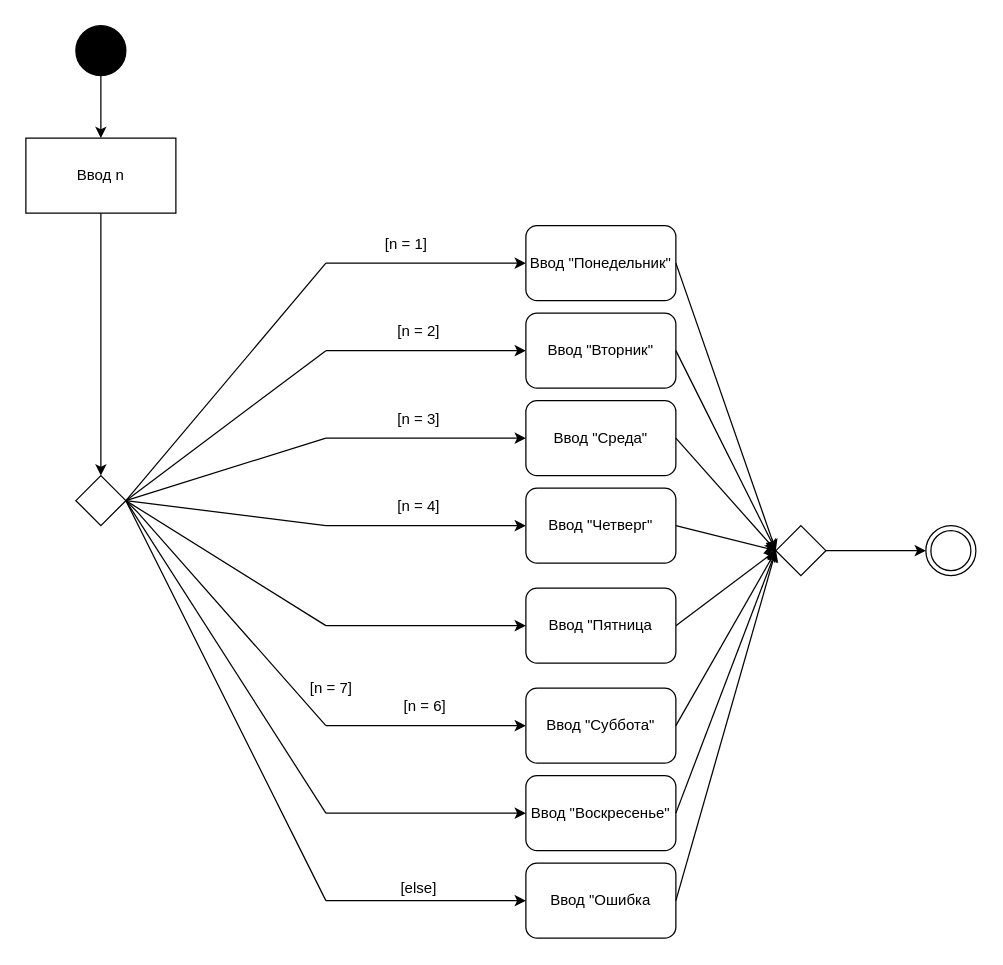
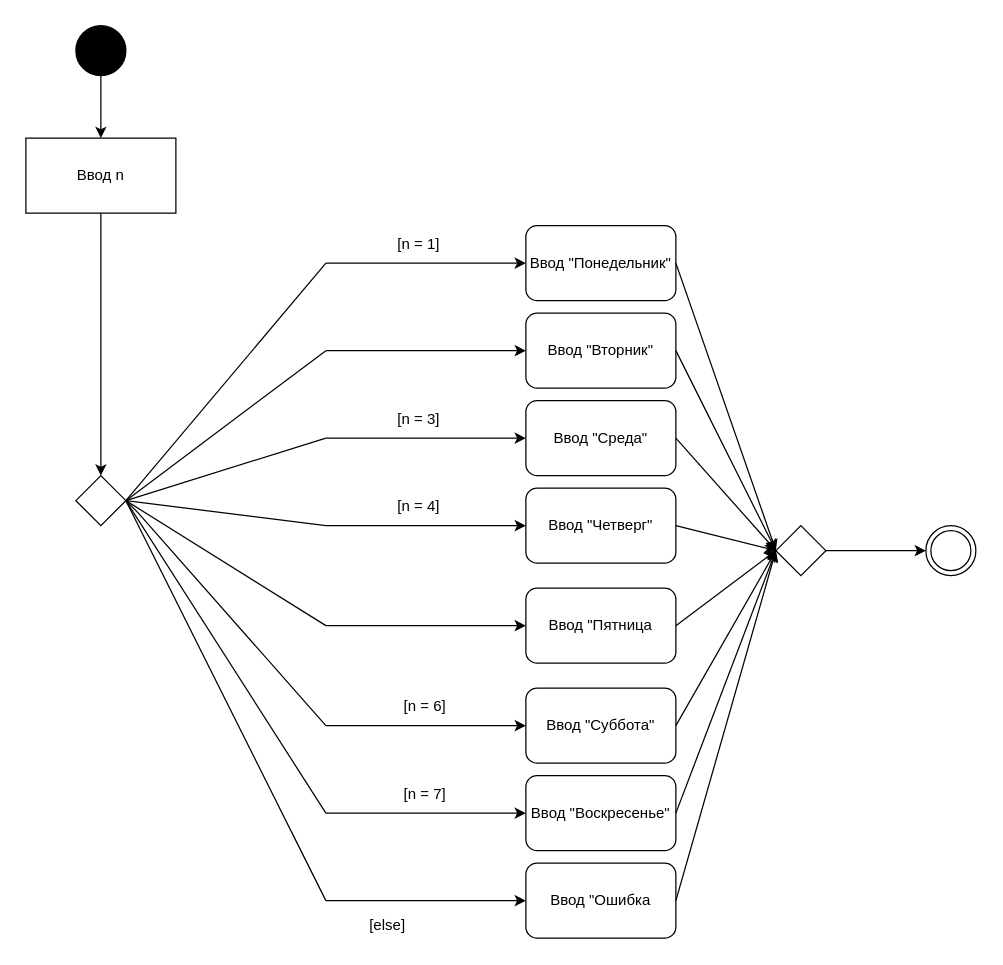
(406, 244) -> (418, 244)
(418, 332) -> none
(331, 688) -> (424, 794)
(418, 888) -> (387, 926)
